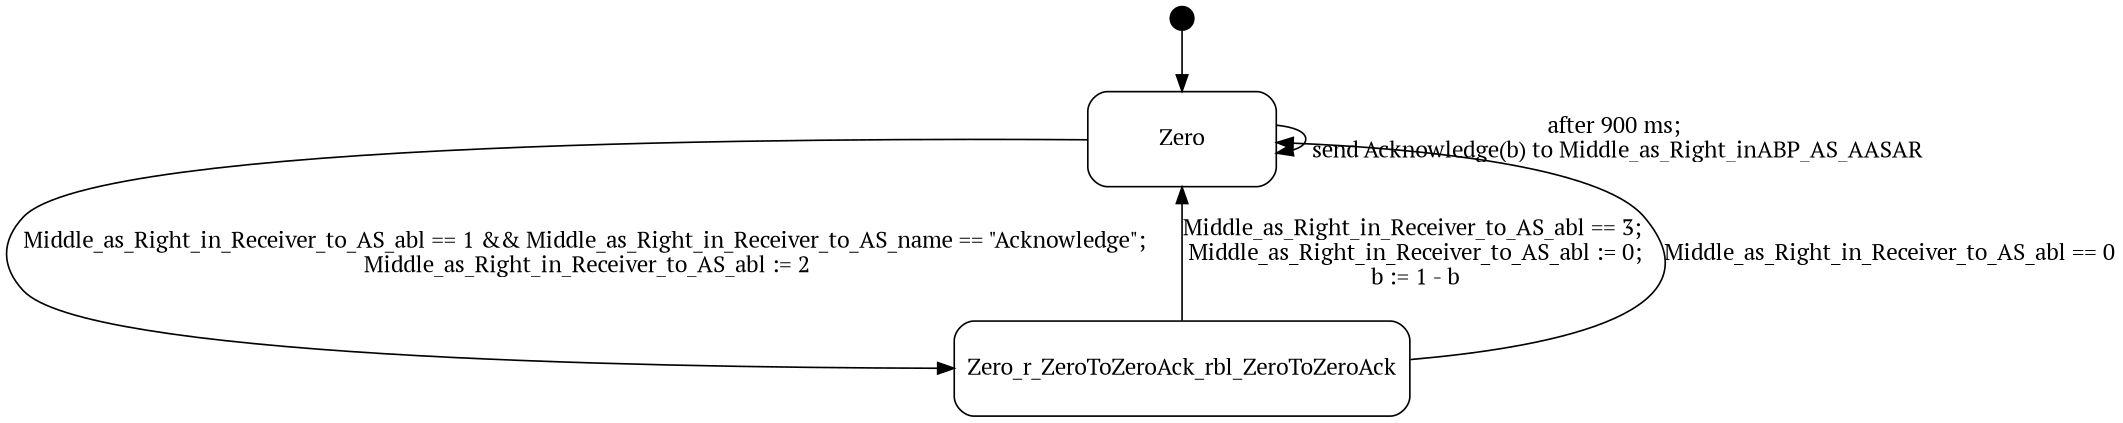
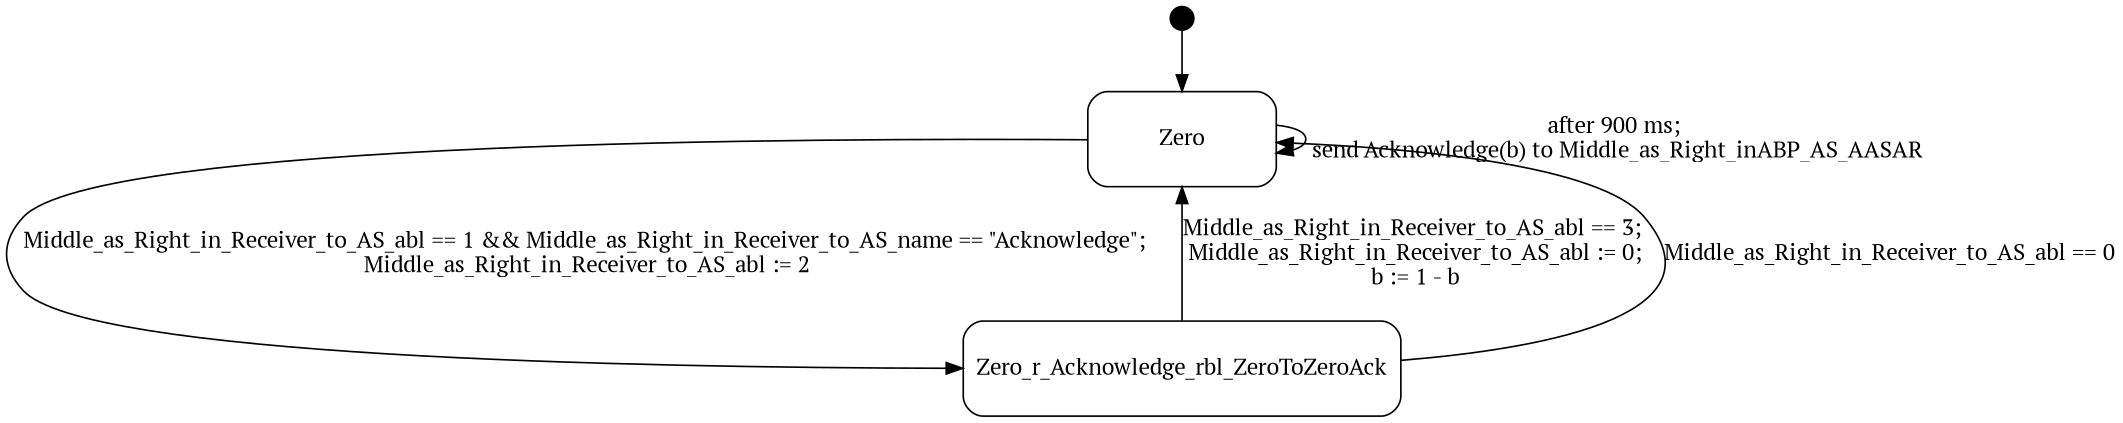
(1182, 369) -> (1182, 369)
